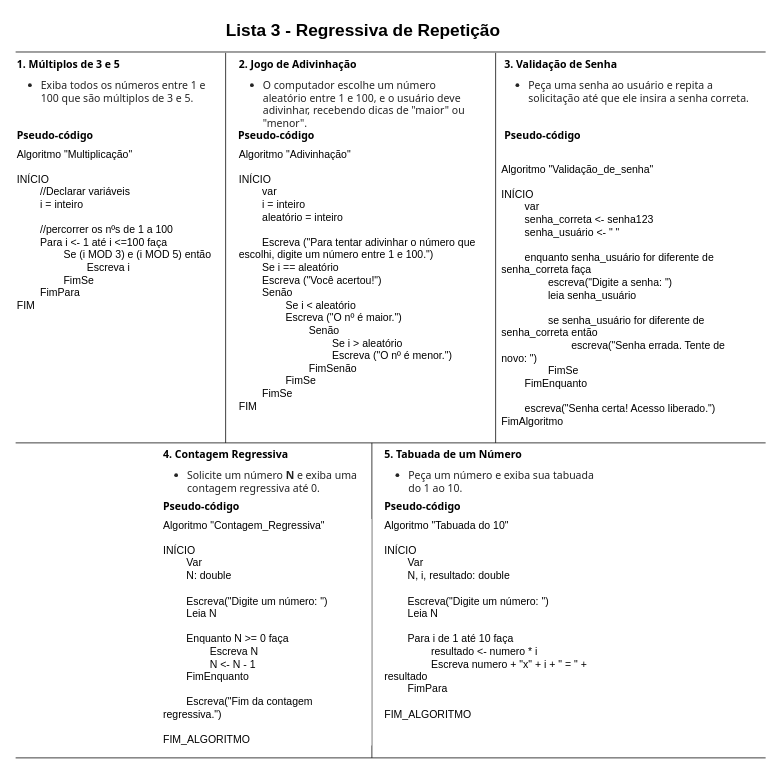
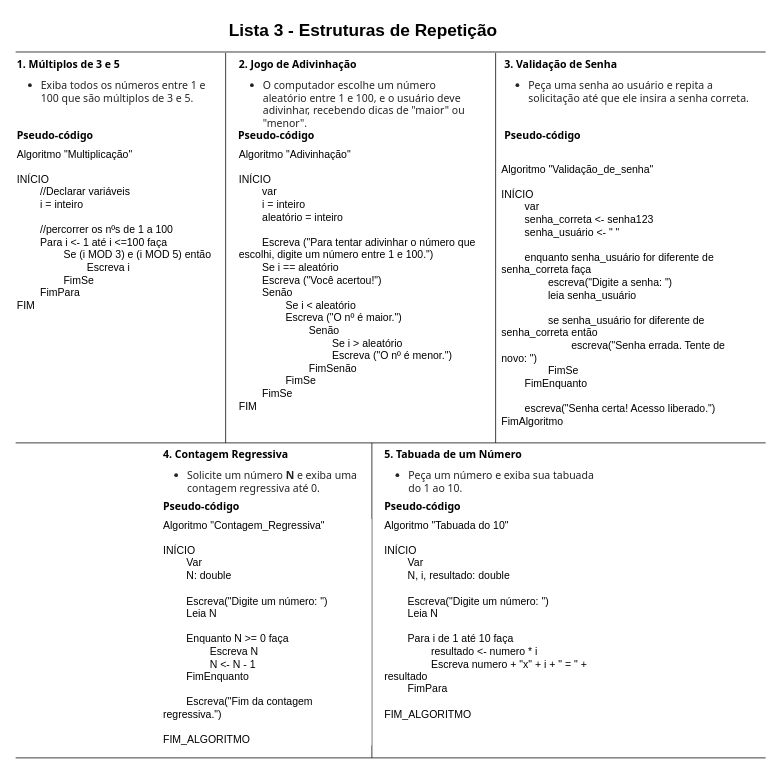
(363, 30) -> (363, 30)
